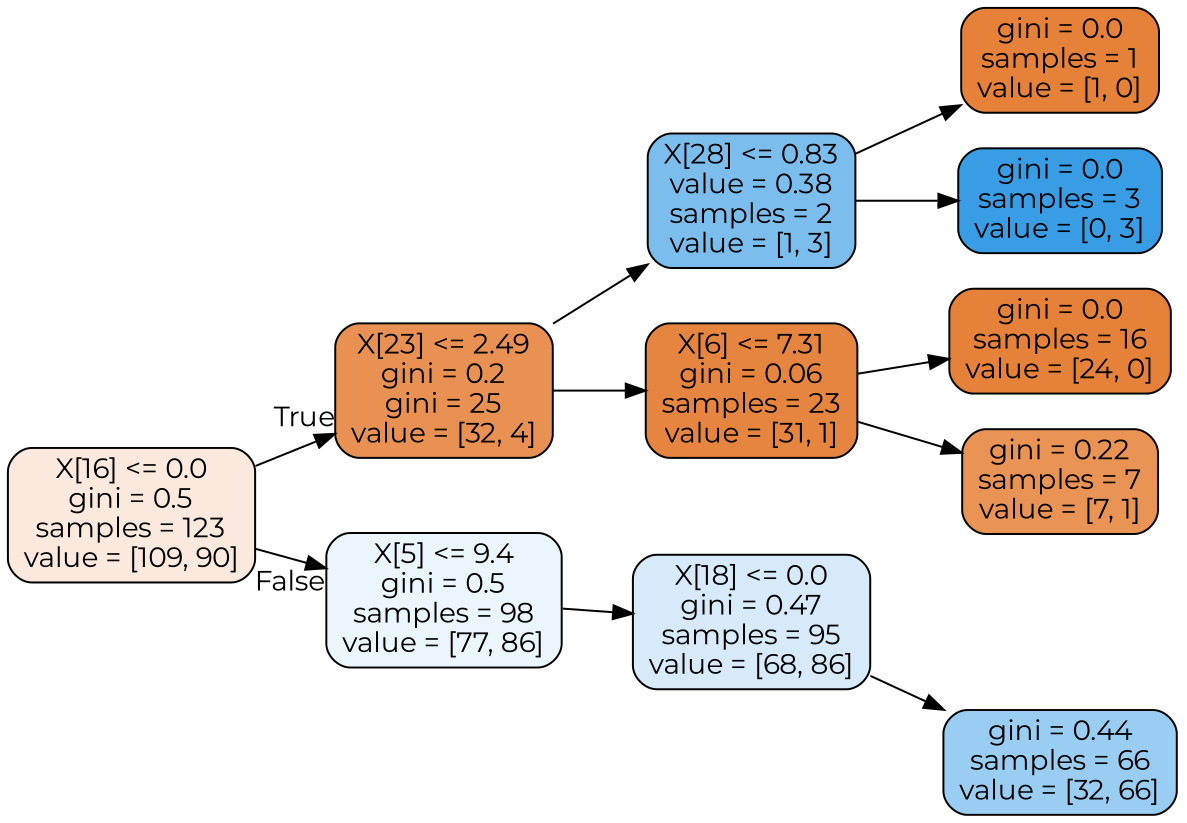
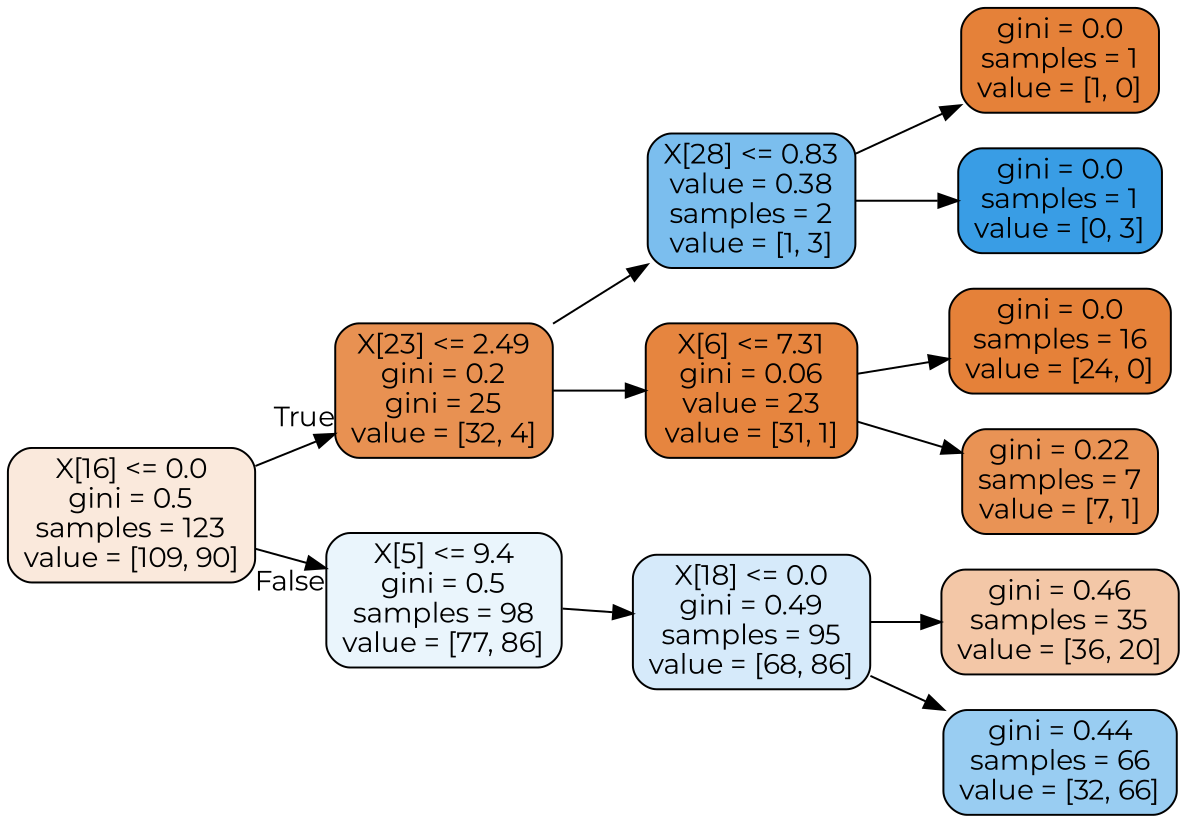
(1060, 201) -> (1060, 201)
(752, 391) -> (752, 391)
(752, 622) -> (752, 622)
none -> (1060, 622)
